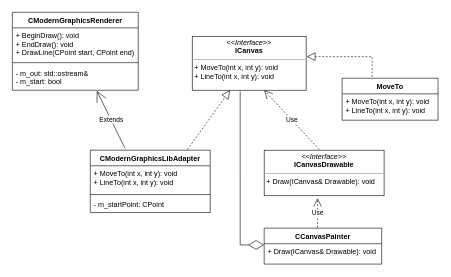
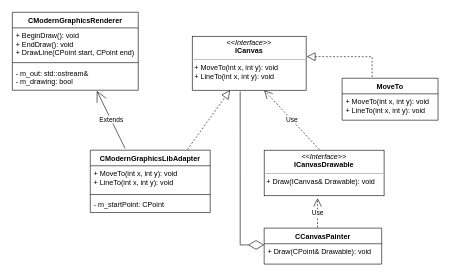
(55, 73) -> (55, 73)
(324, 252) -> (322, 252)
